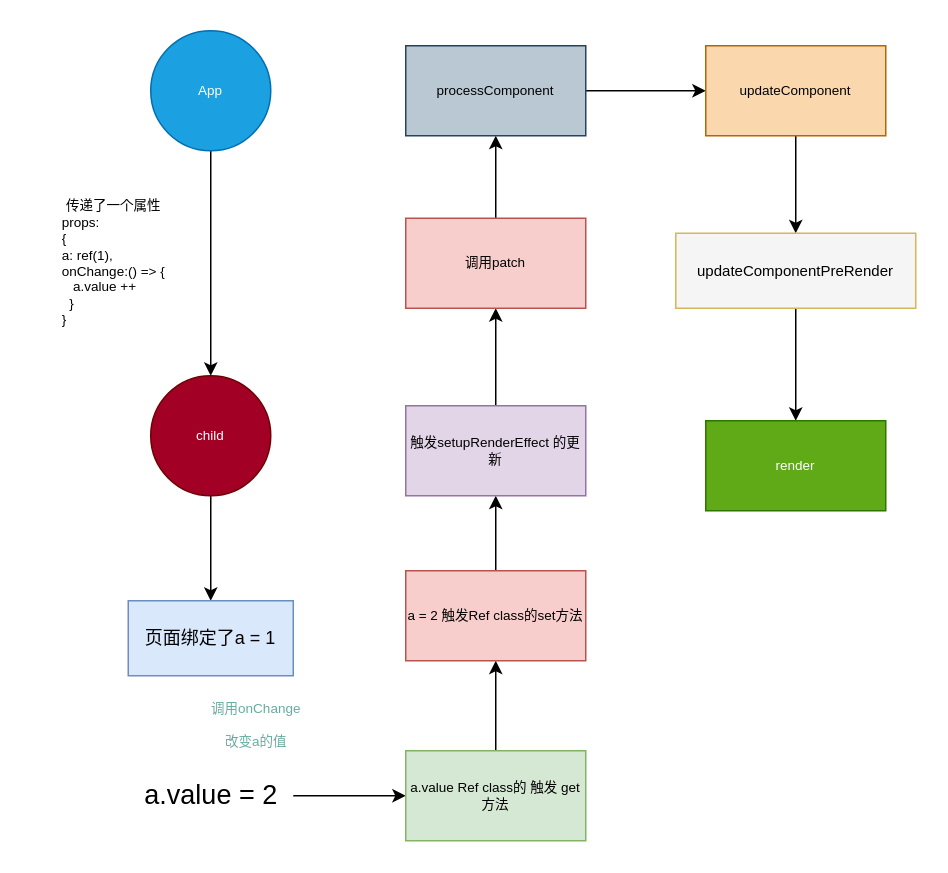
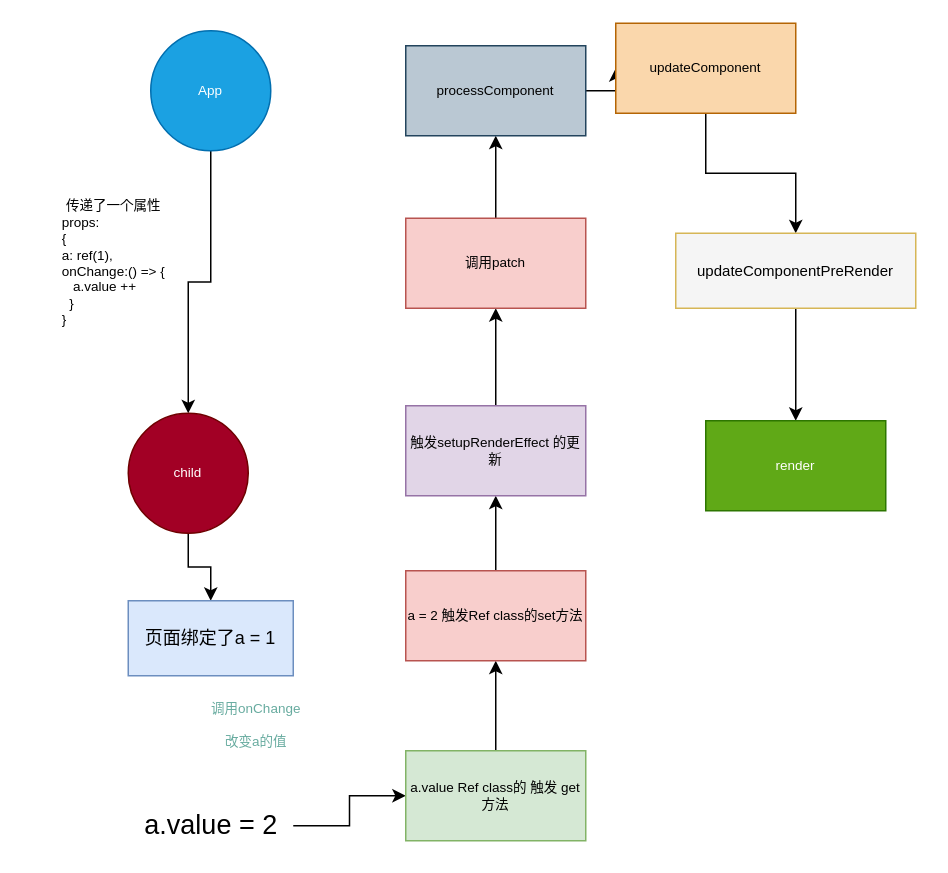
(796, 91) -> (706, 68)
(211, 436) -> (188, 473)
(211, 796) -> (211, 826)
